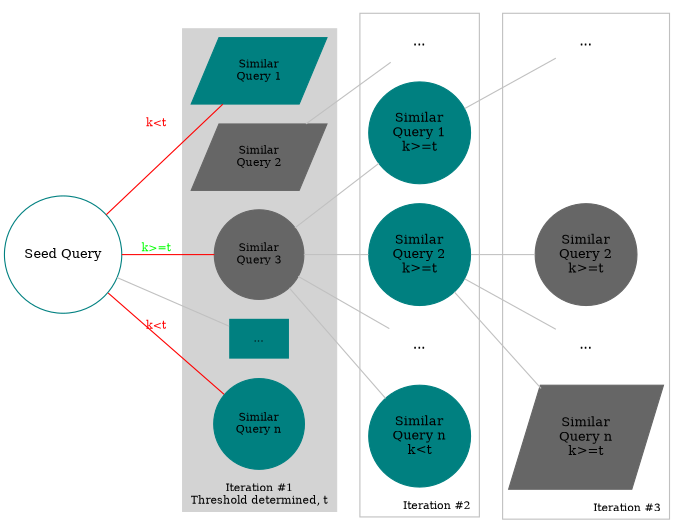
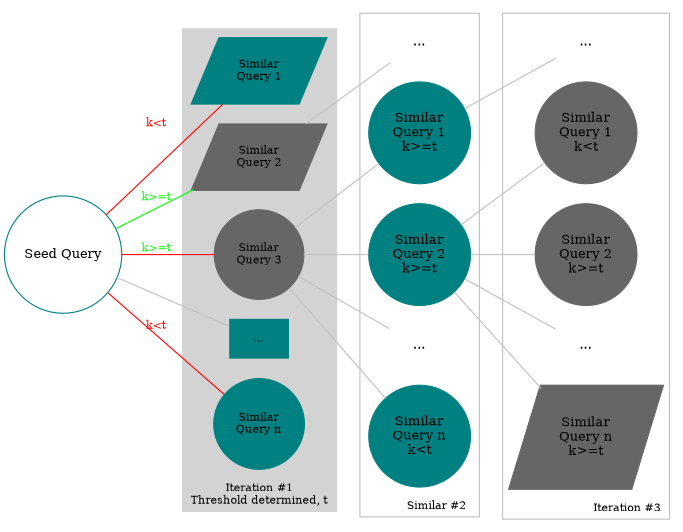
none -> (586, 133)
none -> (155, 209)
(437, 506) -> (437, 506)
